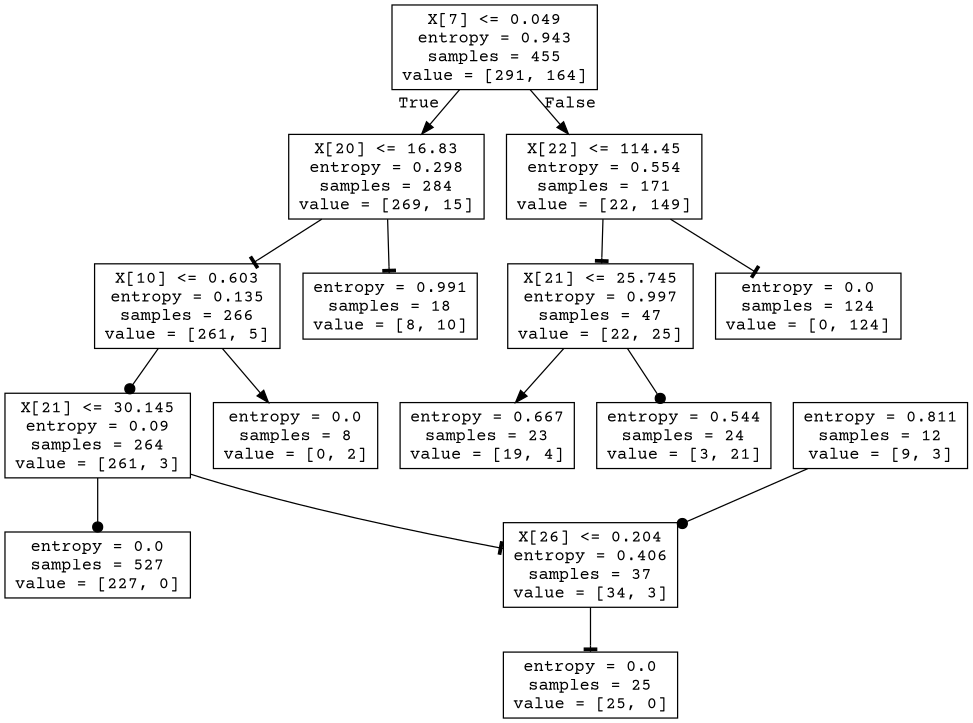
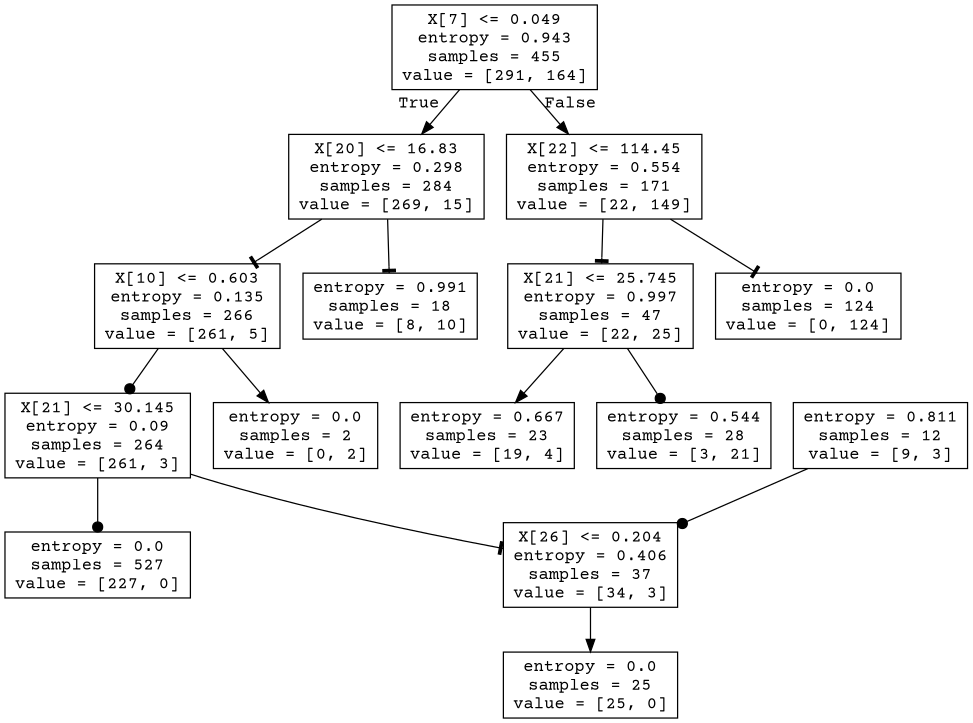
(296, 436) -> (296, 436)
(684, 436) -> (684, 436)
(590, 626) -> (590, 623)
